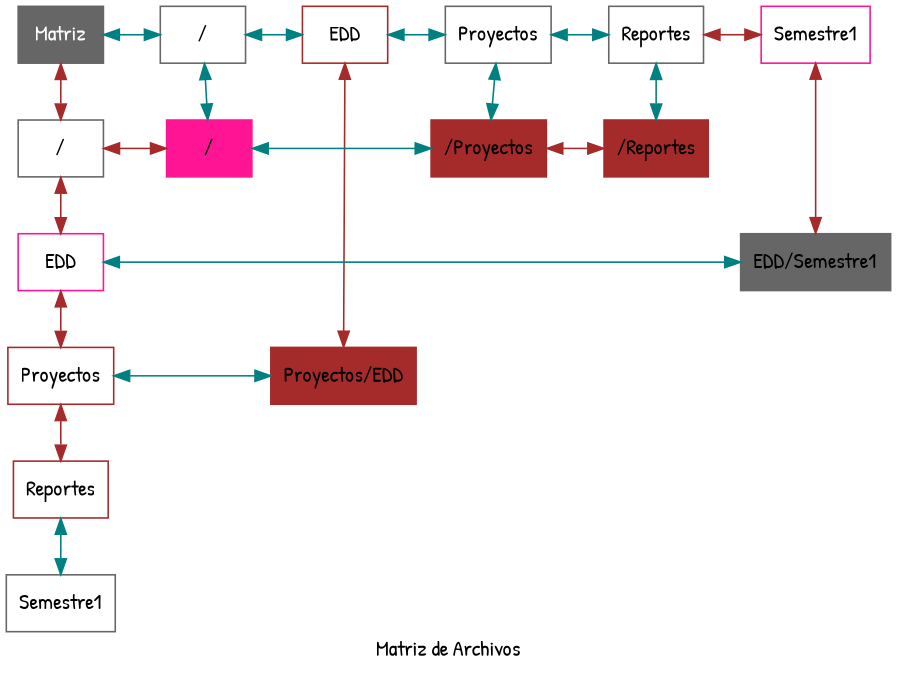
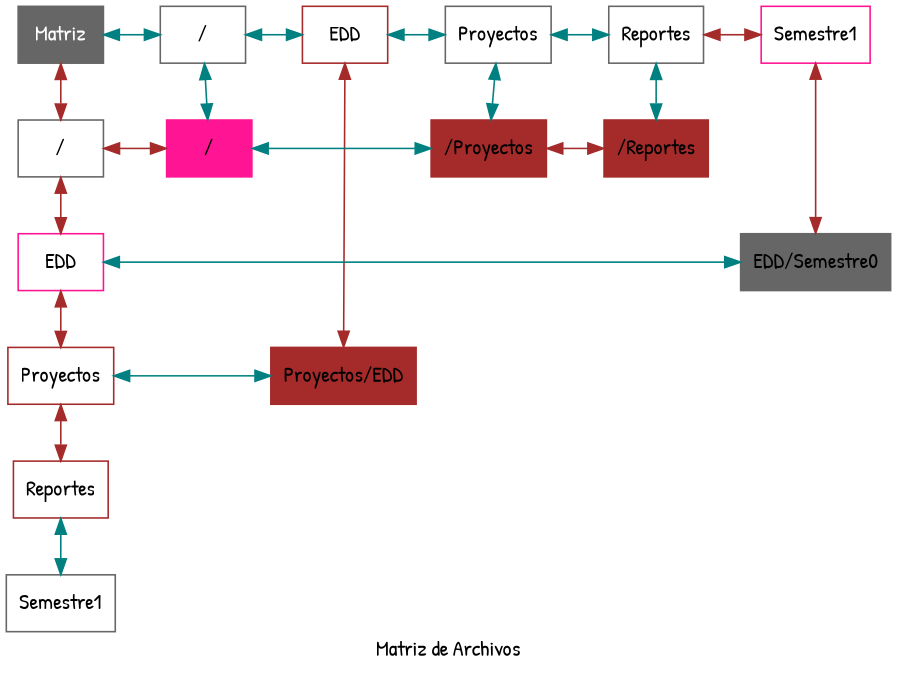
(816, 262) -> (816, 262)
